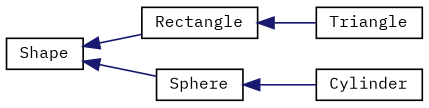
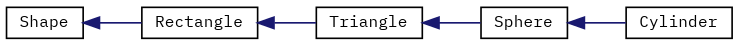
(128, 70) -> (460, 23)
